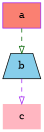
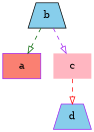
(22, 37) -> (36, 38)
none -> (72, 117)
